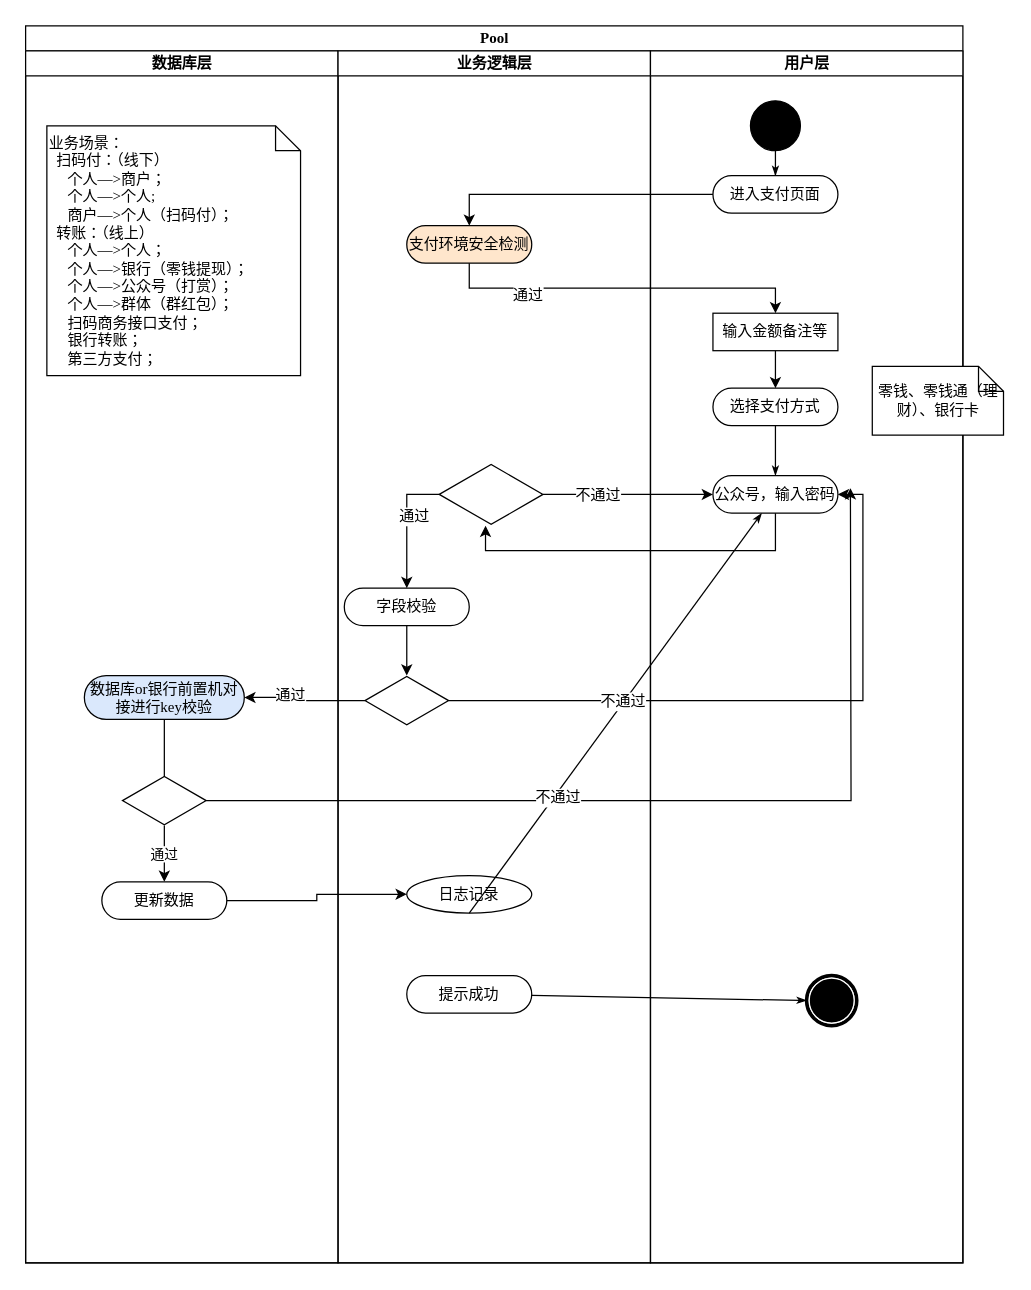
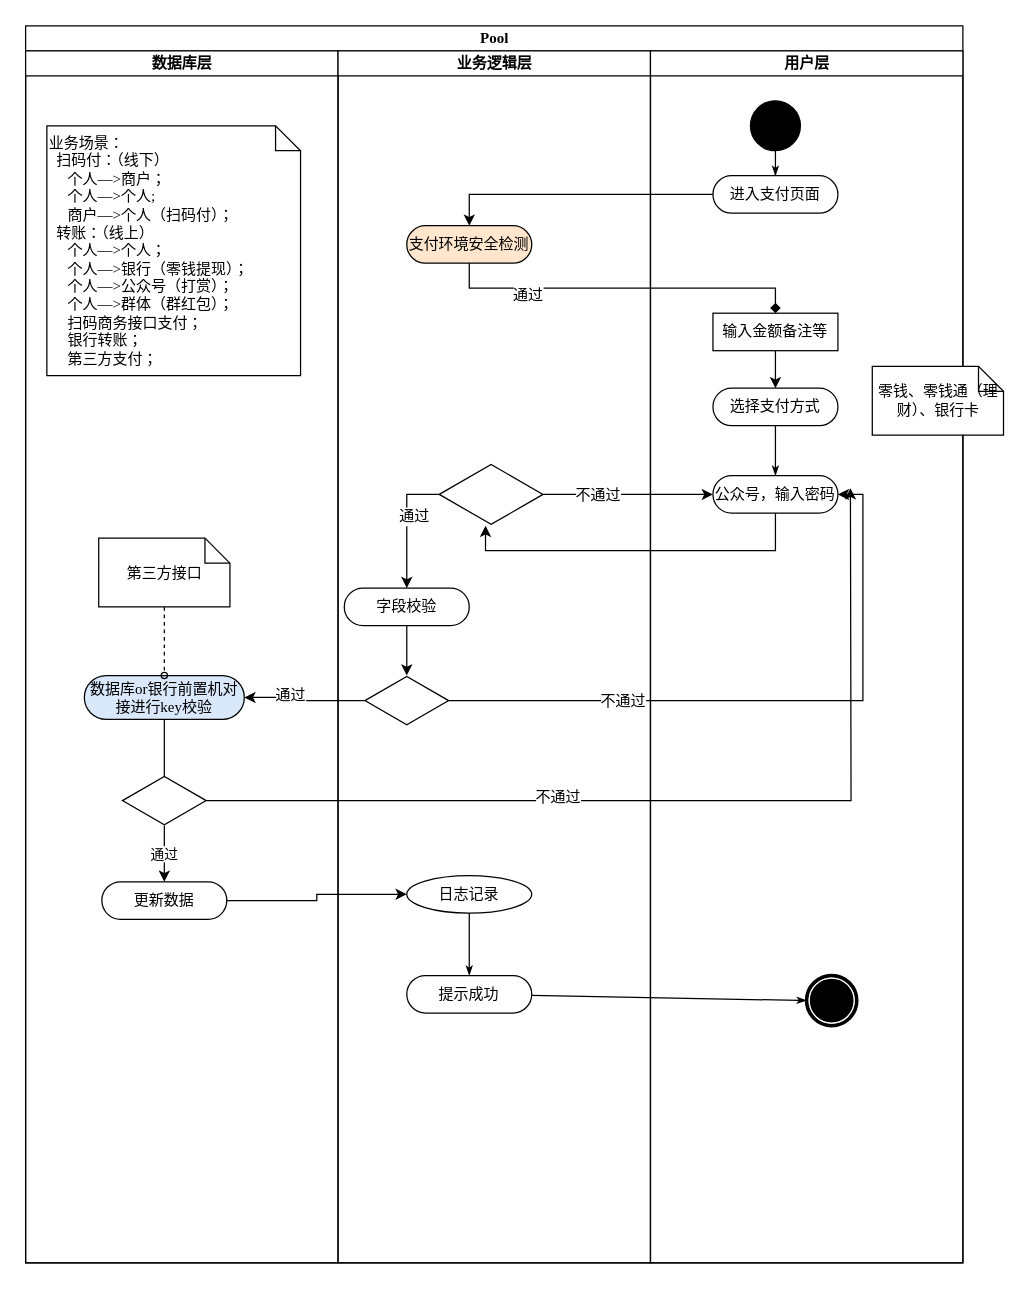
(776, 303) -> (776, 302)
none -> (164, 573)
(705, 591) -> (469, 940)
none -> (164, 639)
